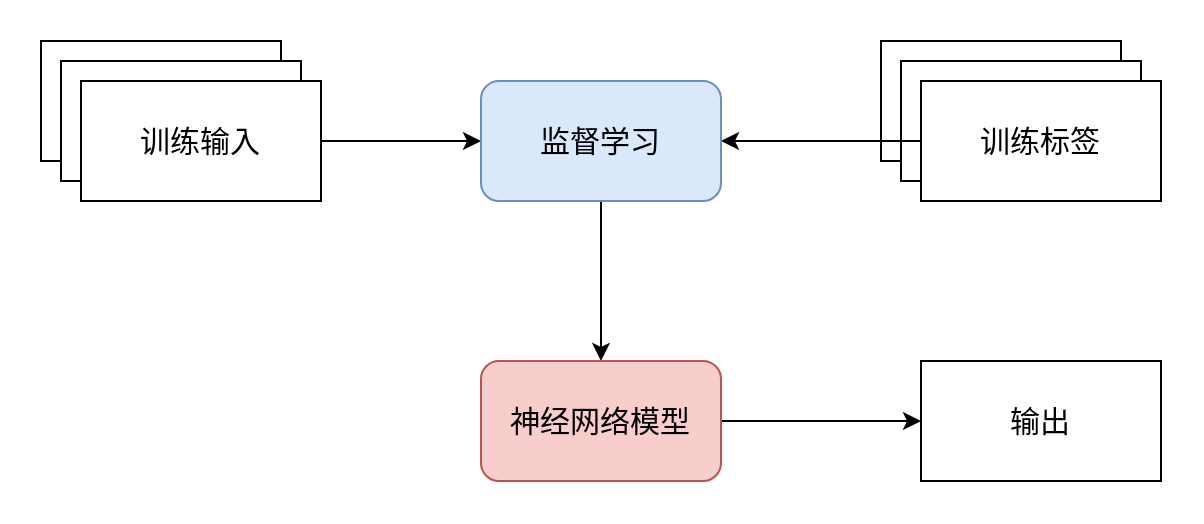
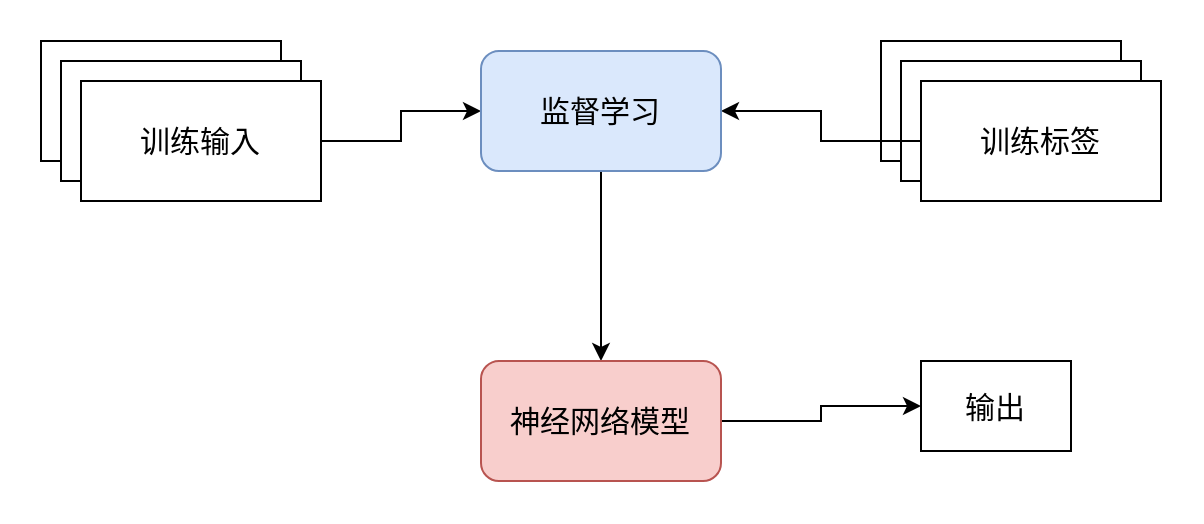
(601, 141) -> (601, 111)
(1041, 421) -> (996, 406)
